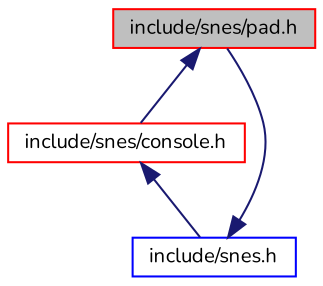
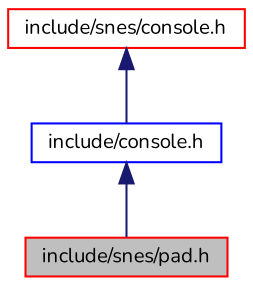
(164, 94) -> none
(214, 257) -> (126, 143)
